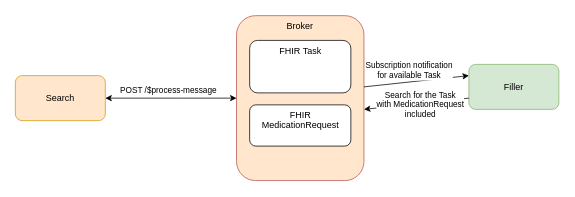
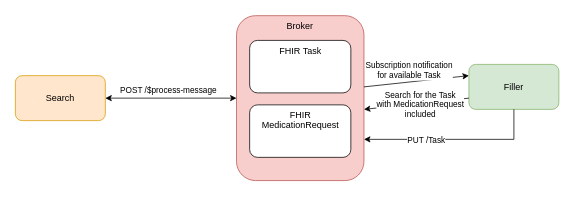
(300, 98) -> (300, 98)
(300, 125) -> (300, 131)
none -> (443, 139)
